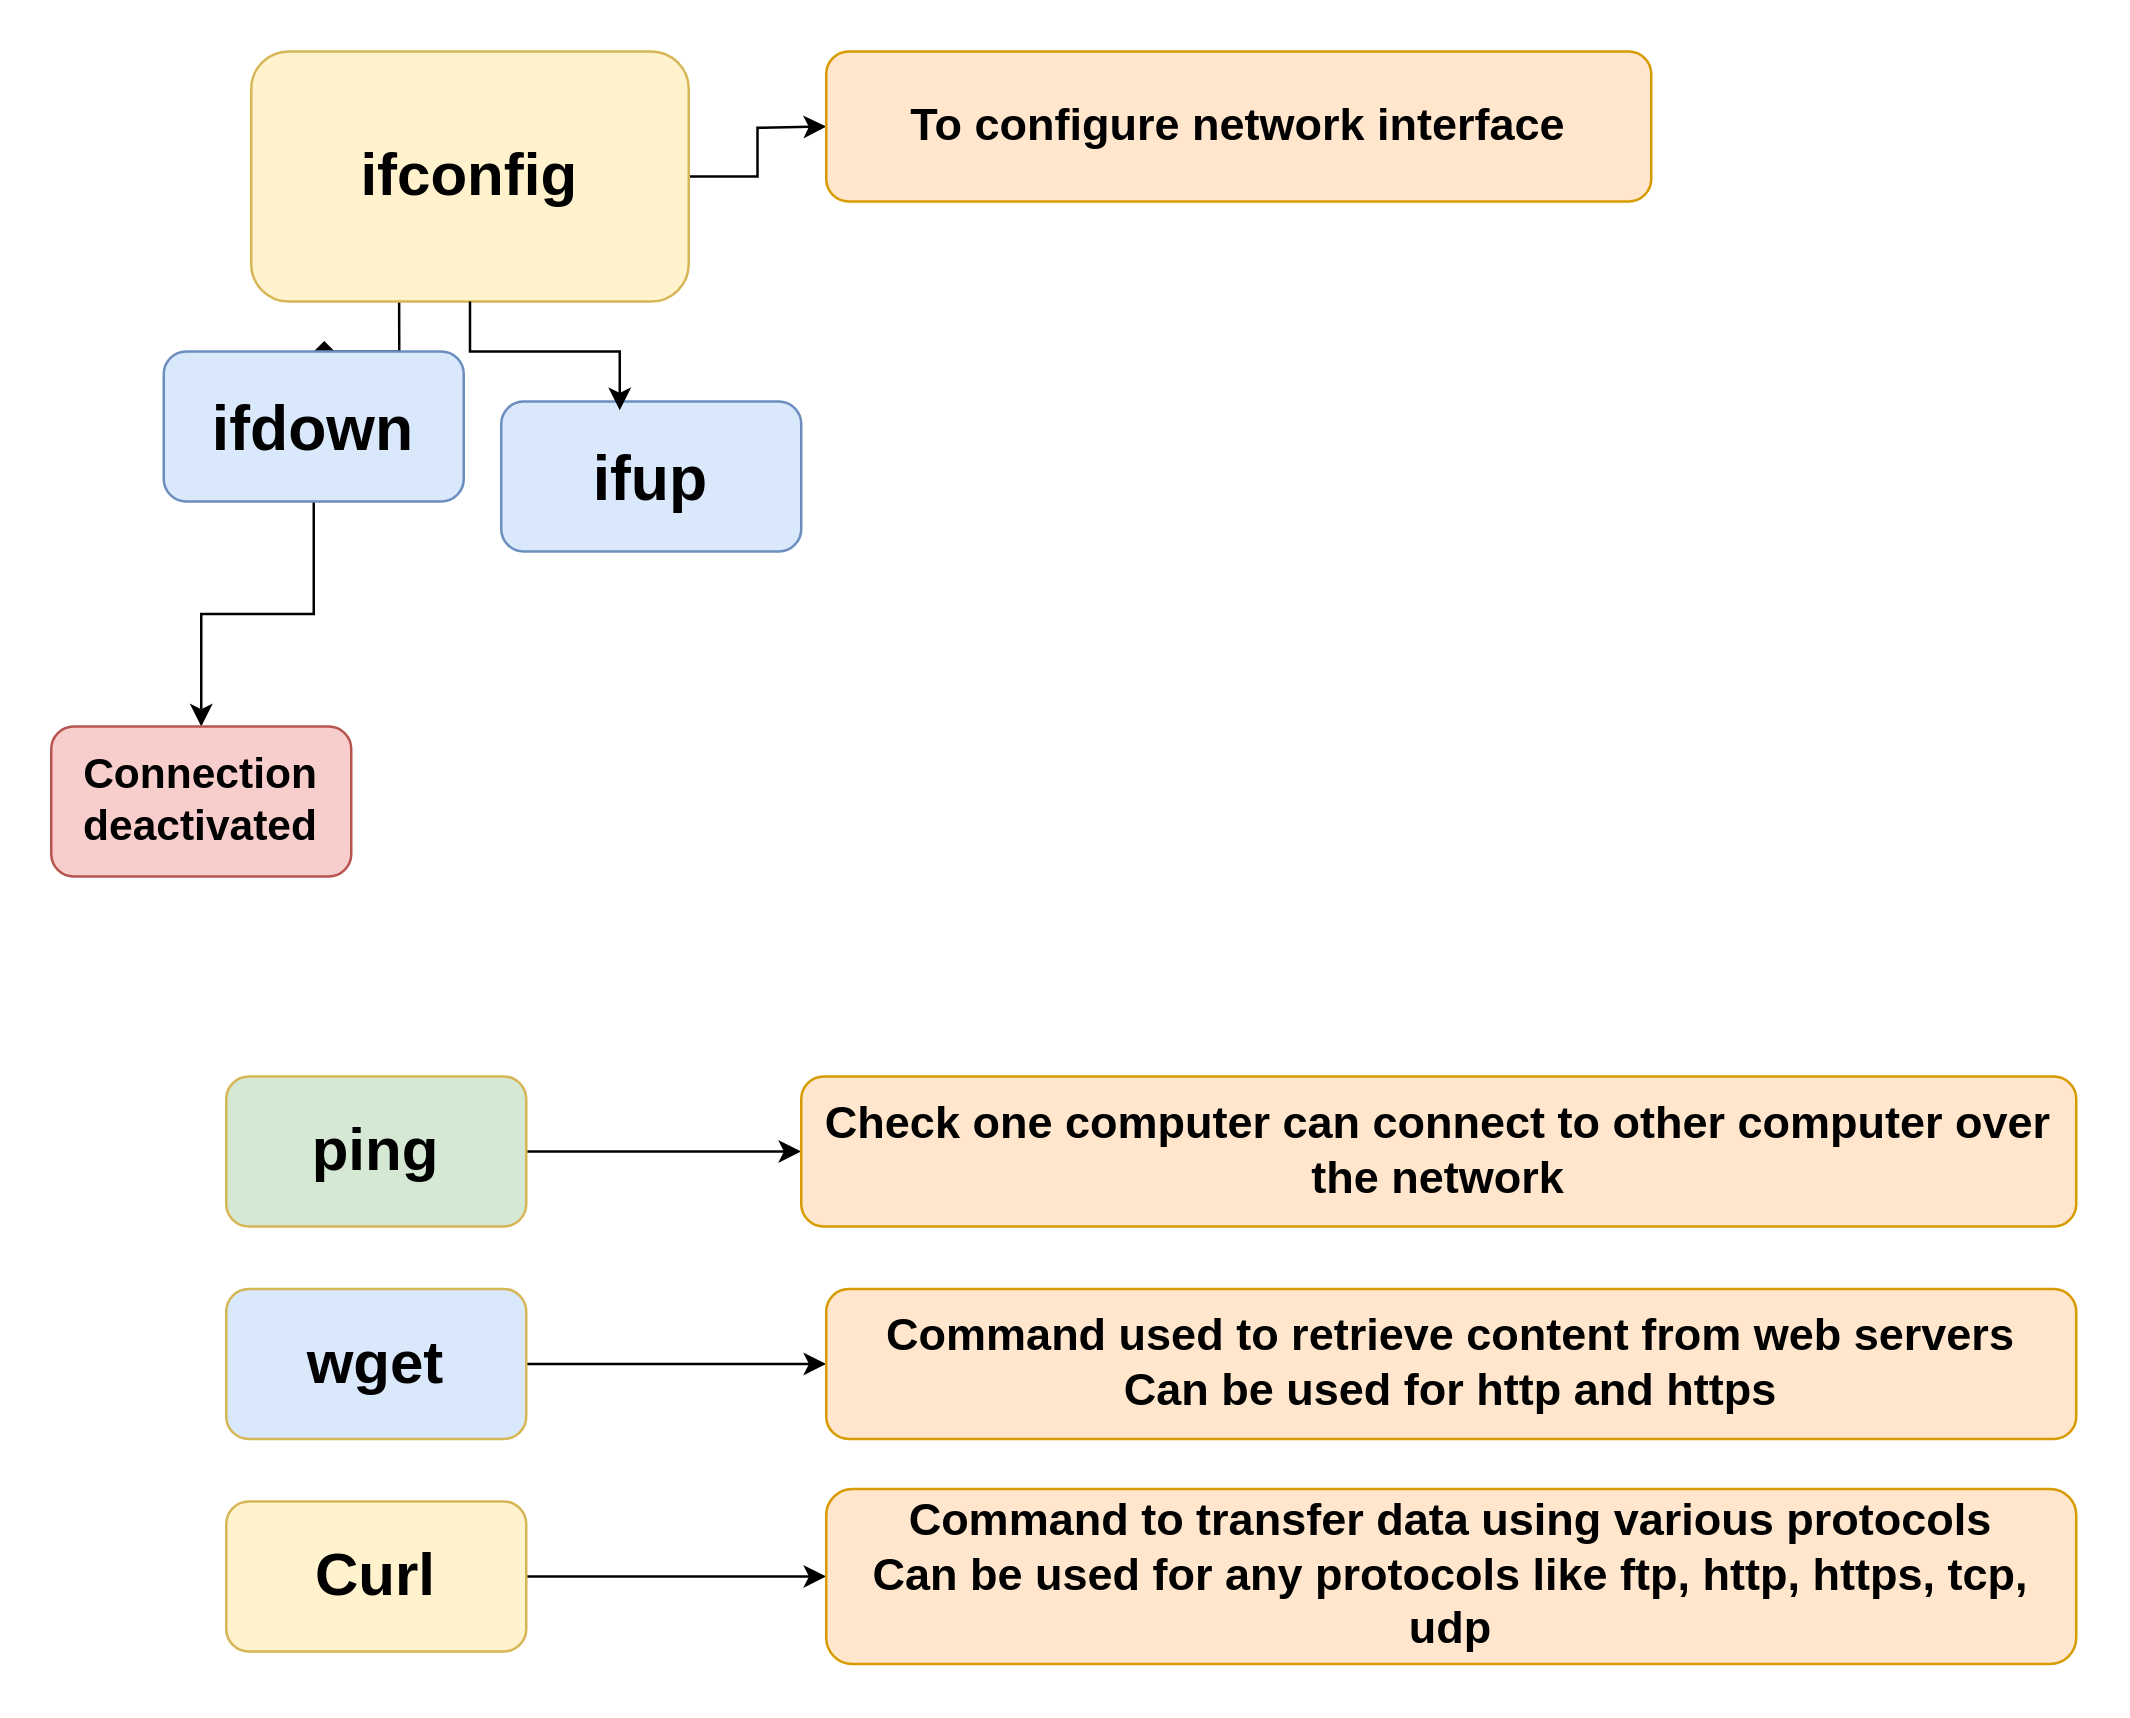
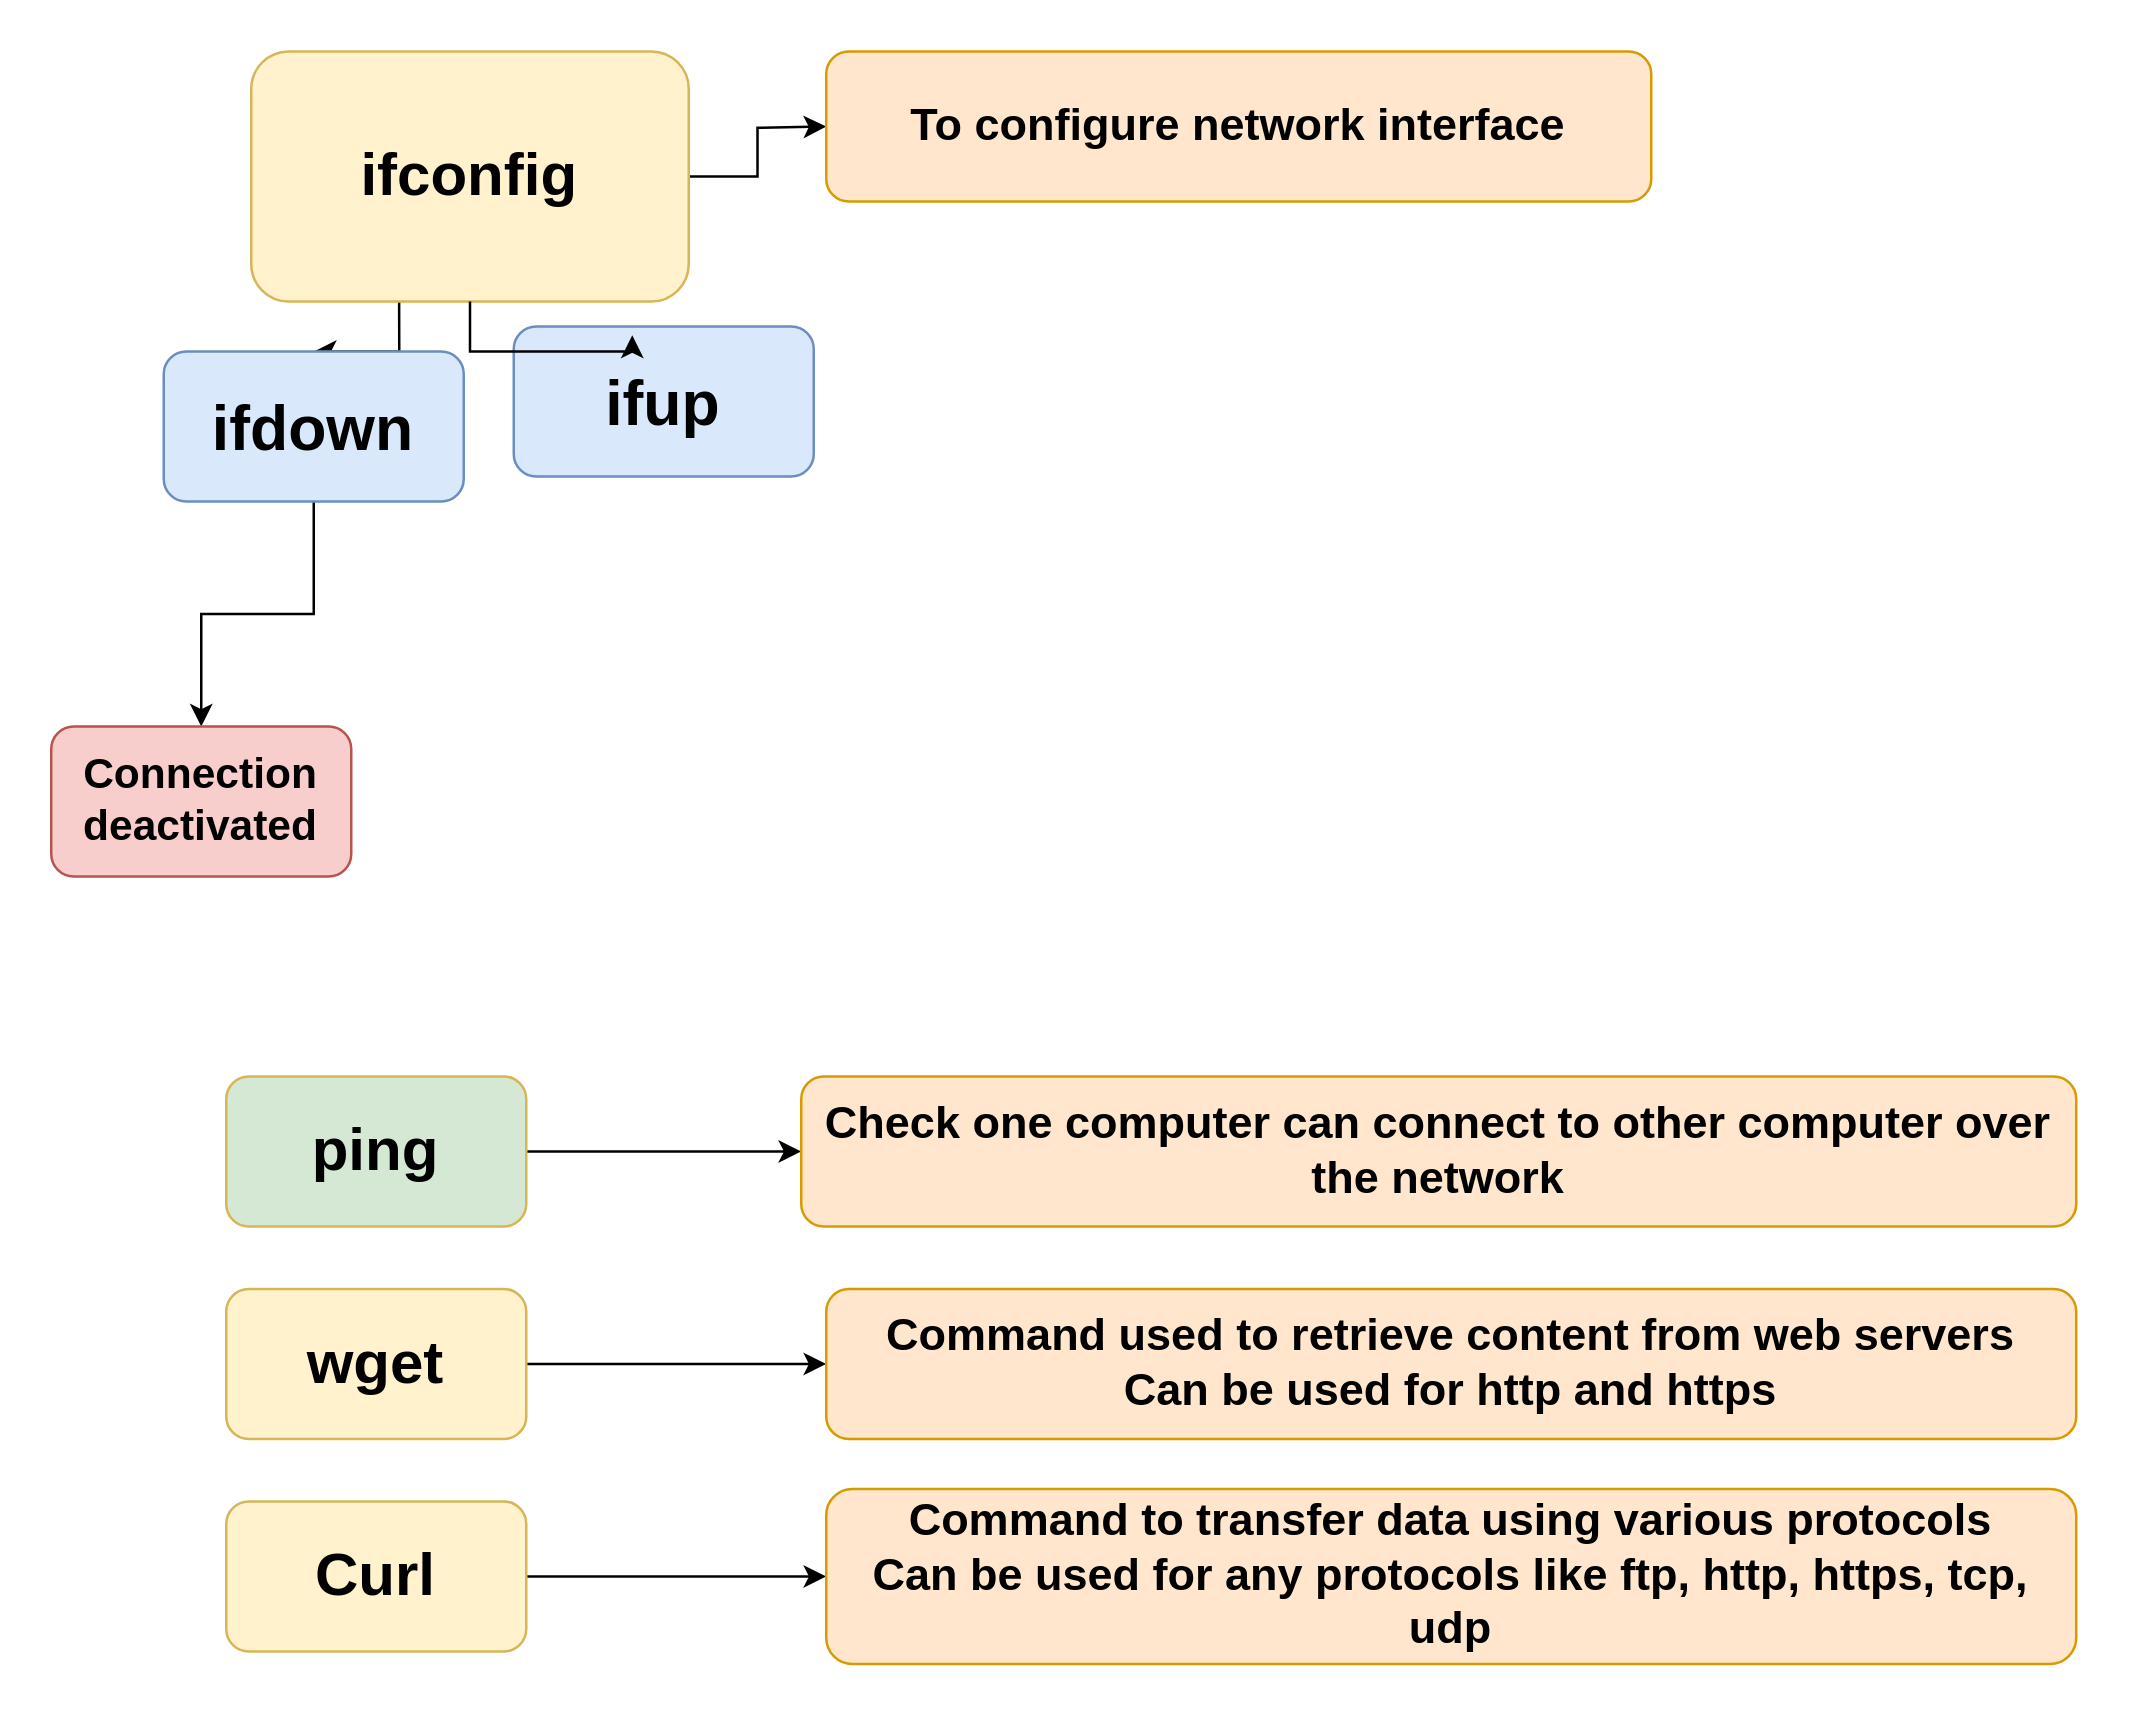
(334, 351) -> (332, 351)
(651, 476) -> (664, 401)
(376, 1364) -> (376, 1364)
